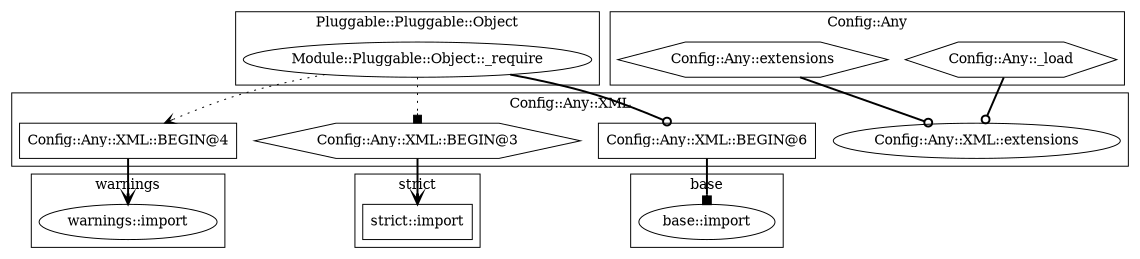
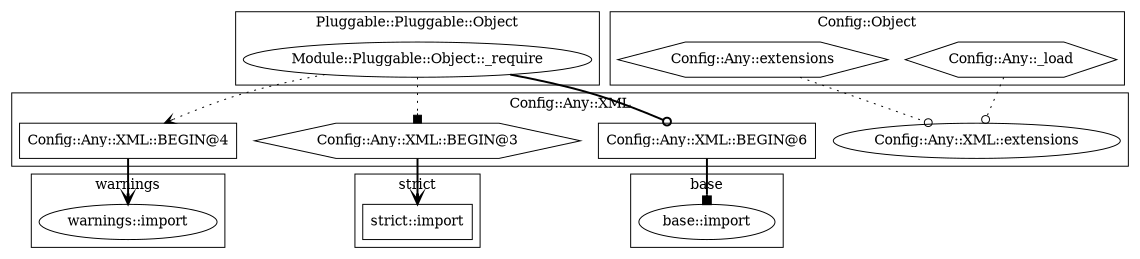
(867, 23) -> (867, 23)
(862, 99) -> (862, 99)
(994, 99) -> (994, 99)
